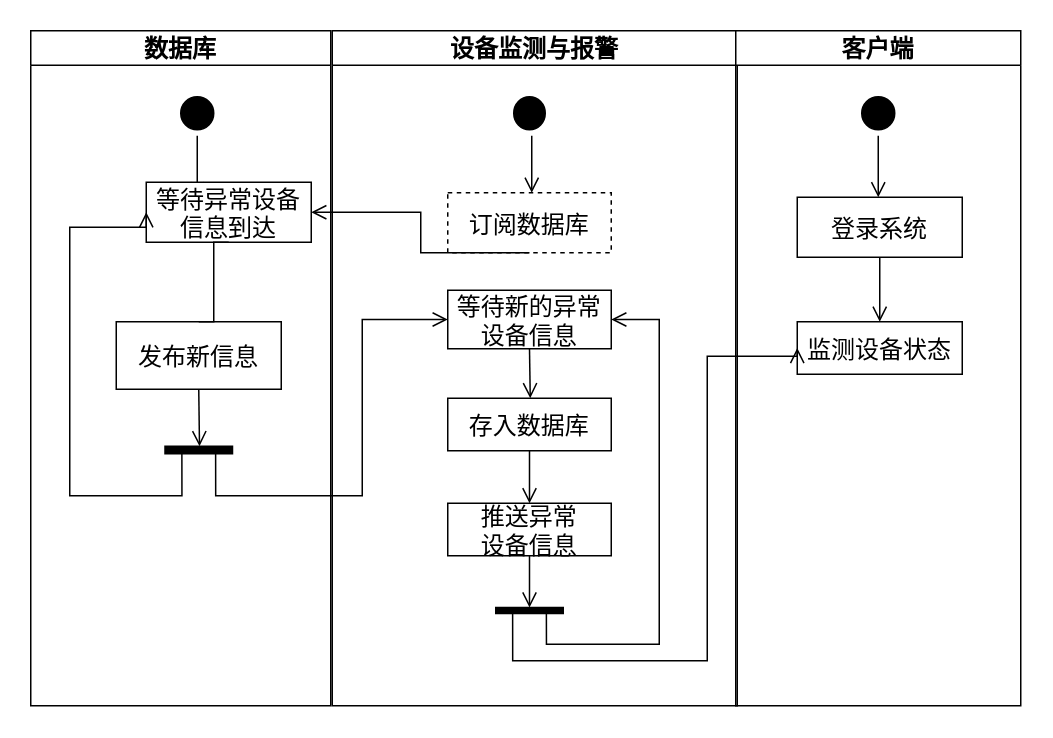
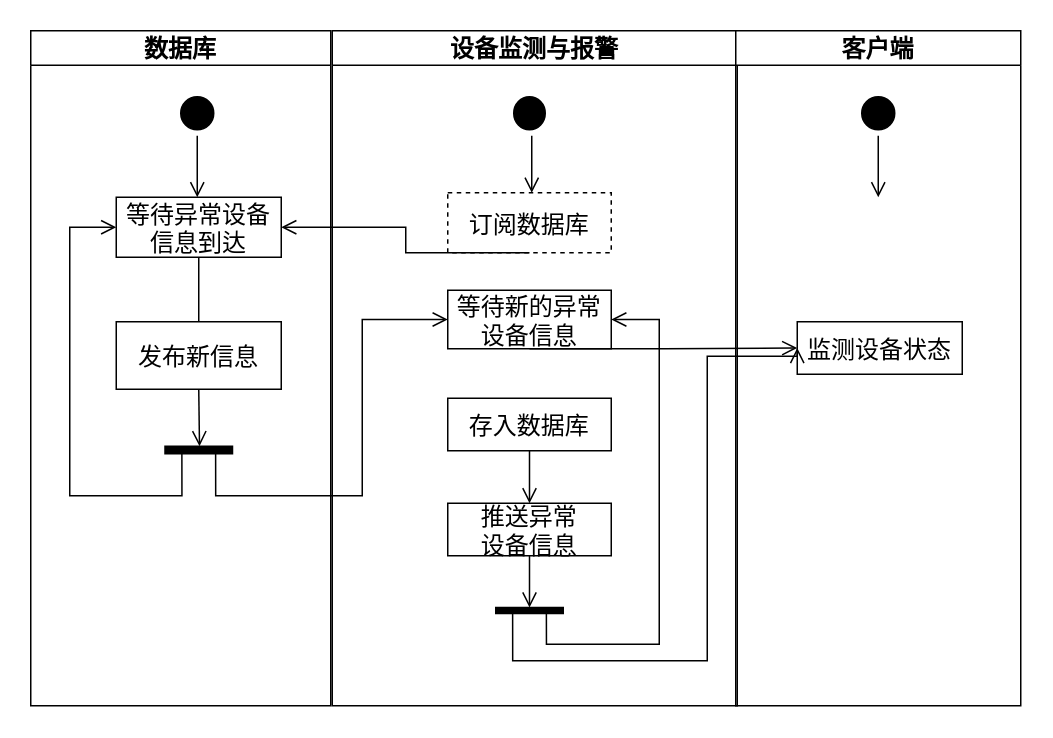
(229, 212) -> (199, 227)
(880, 227) -> none
(880, 287) -> none
(530, 372) -> (702, 349)
